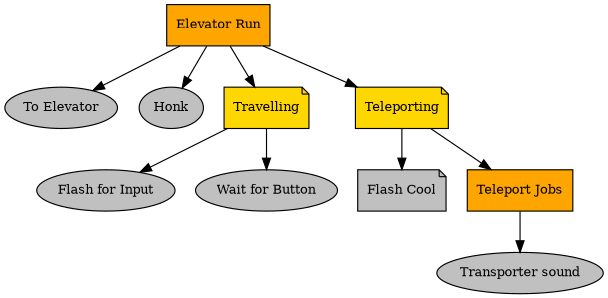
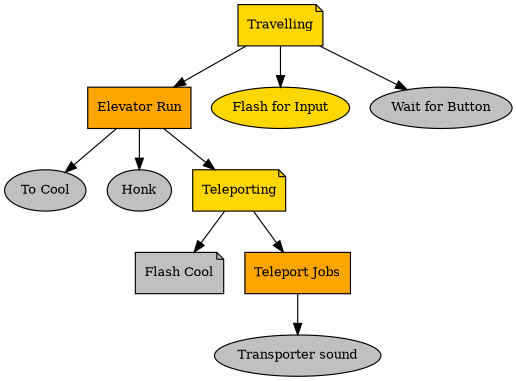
(240, 62) -> (215, 64)
(61, 108) -> (45, 190)
(106, 190) -> (280, 108)
